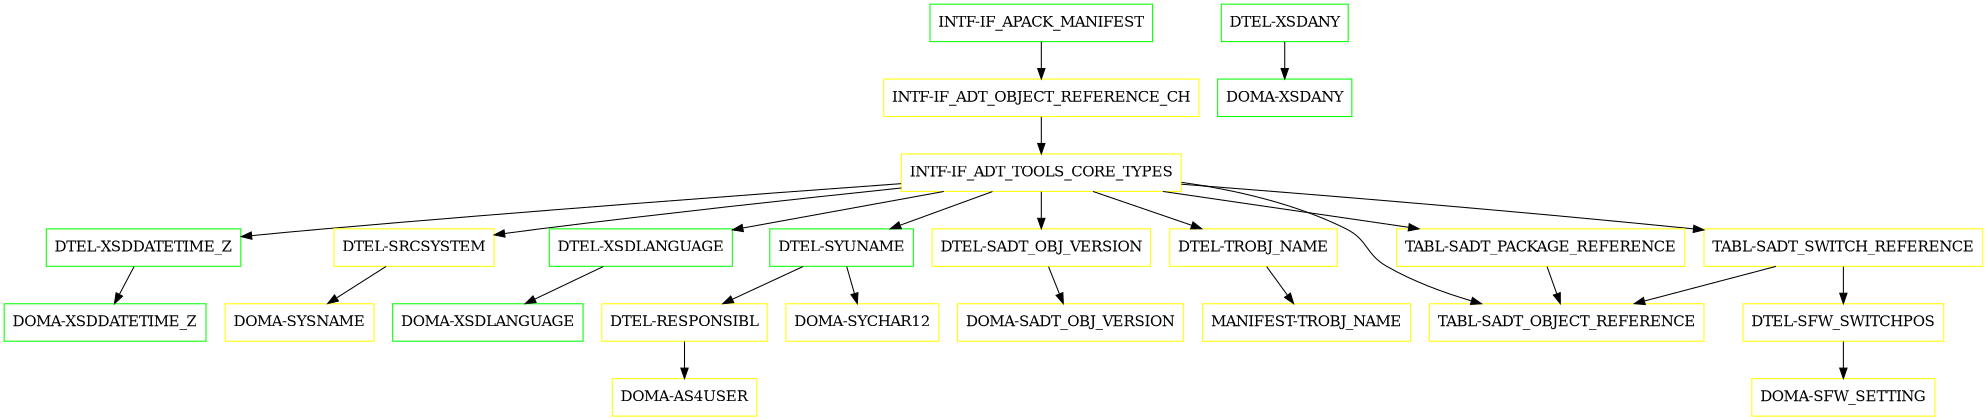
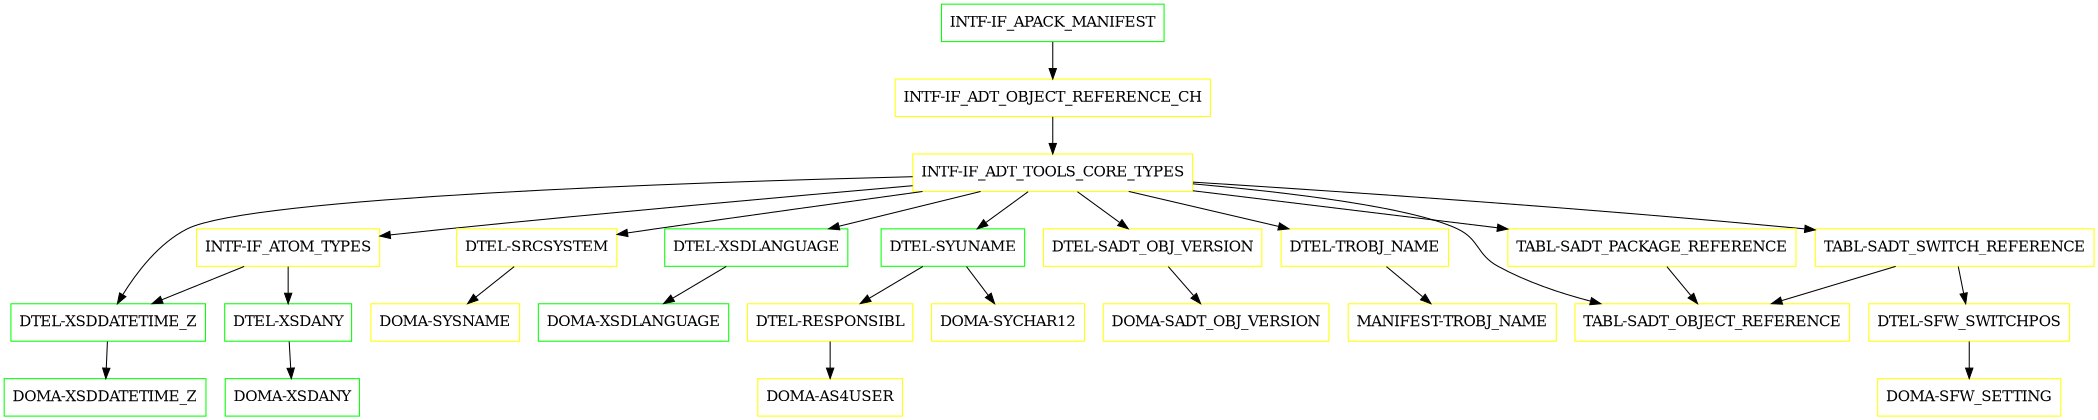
none -> (288, 248)
